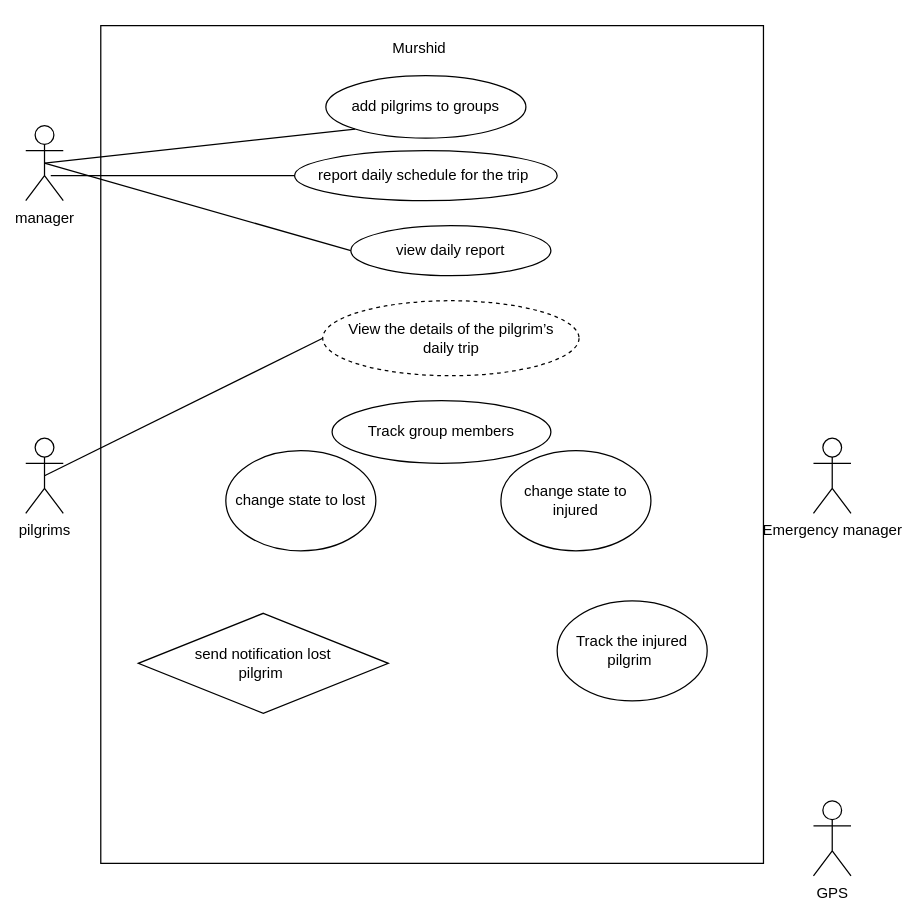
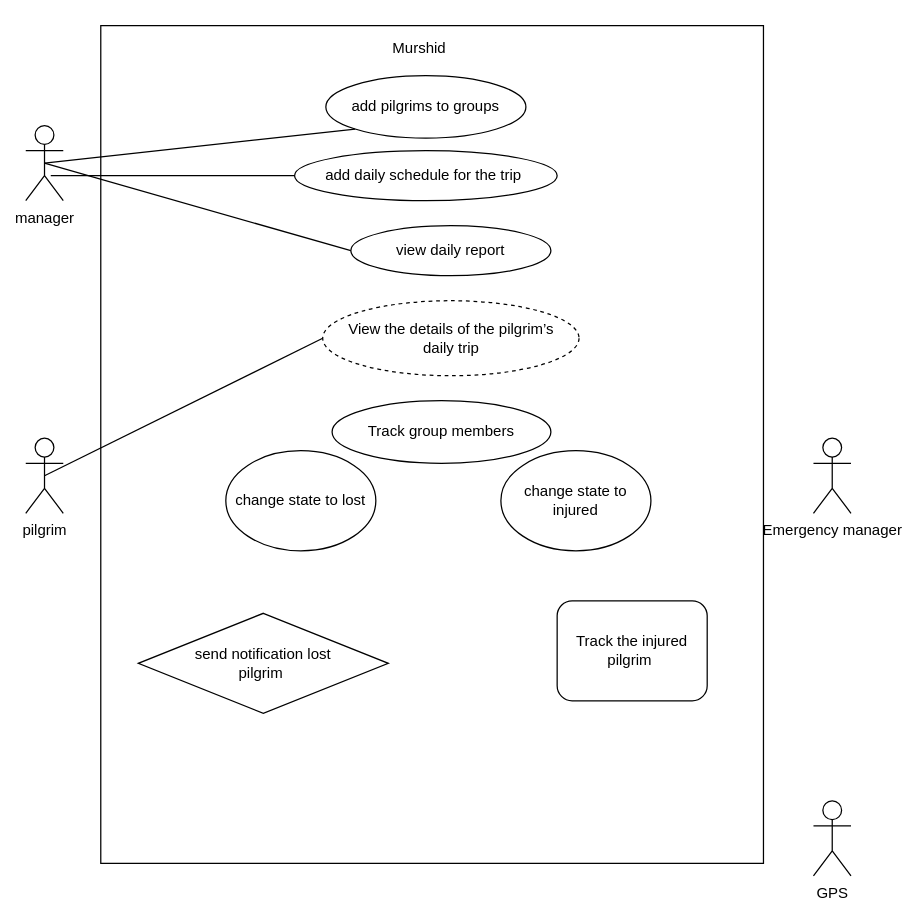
(426, 176) -> (426, 176)
(45, 531) -> (45, 531)
(632, 651) -> (632, 651)
